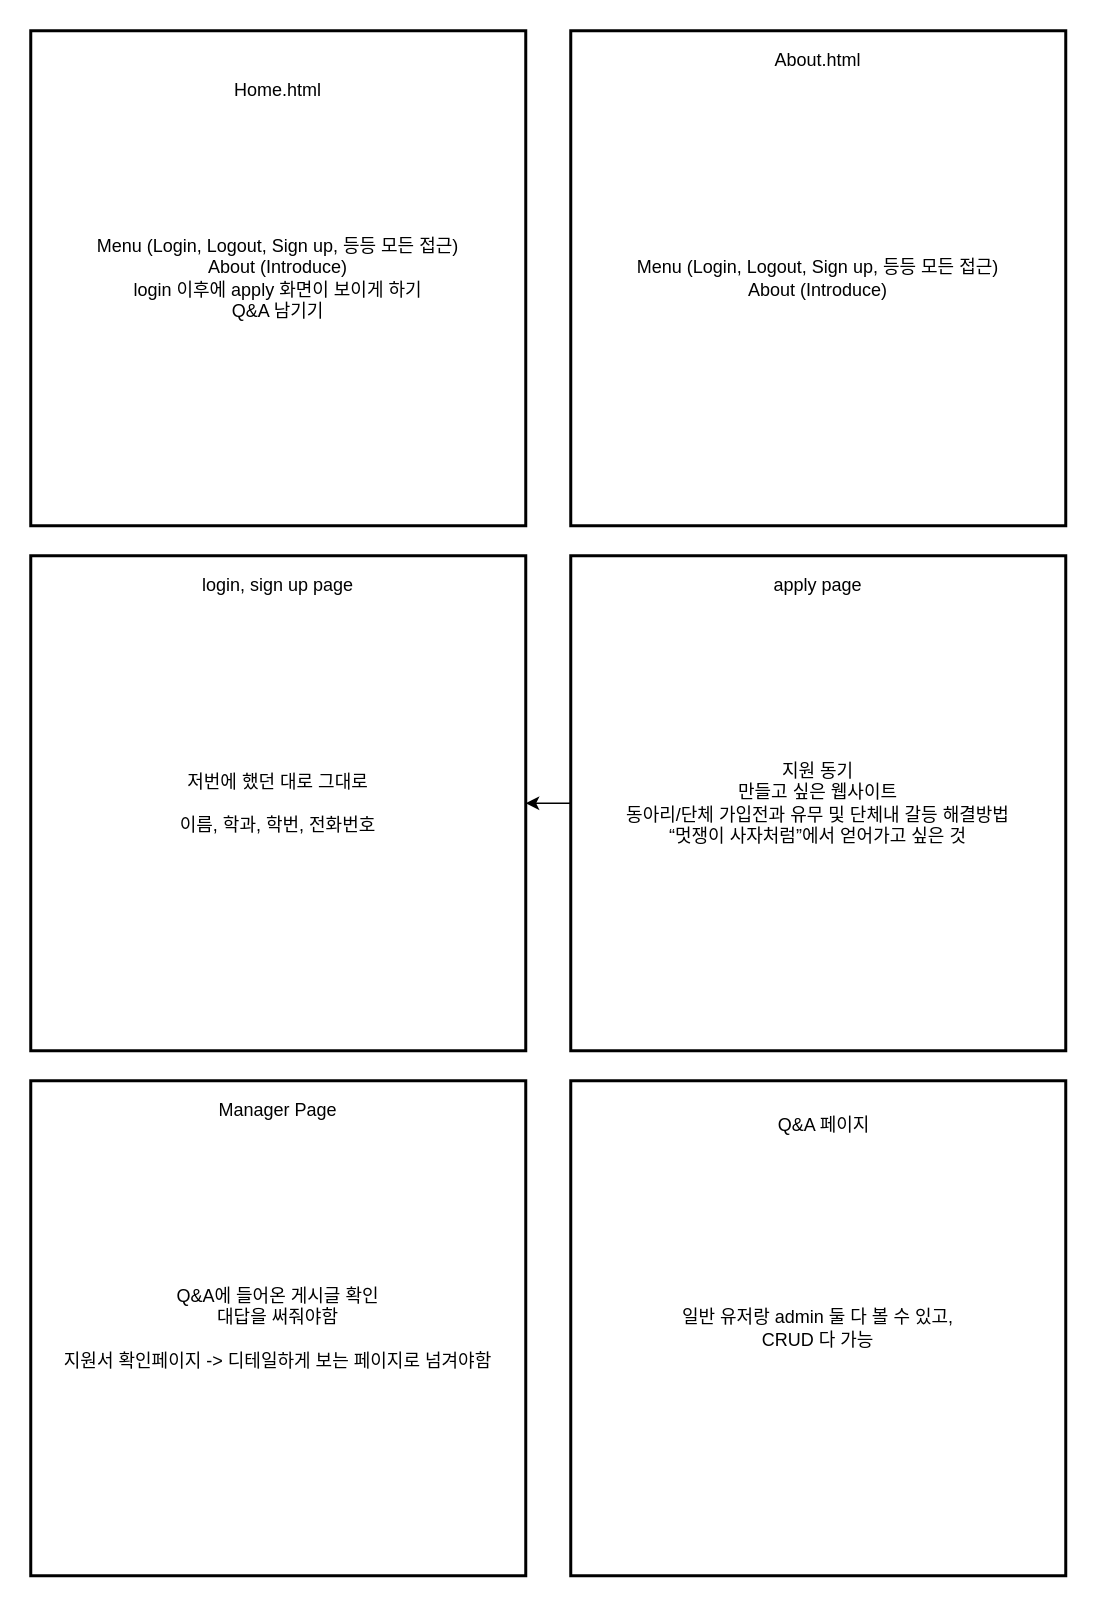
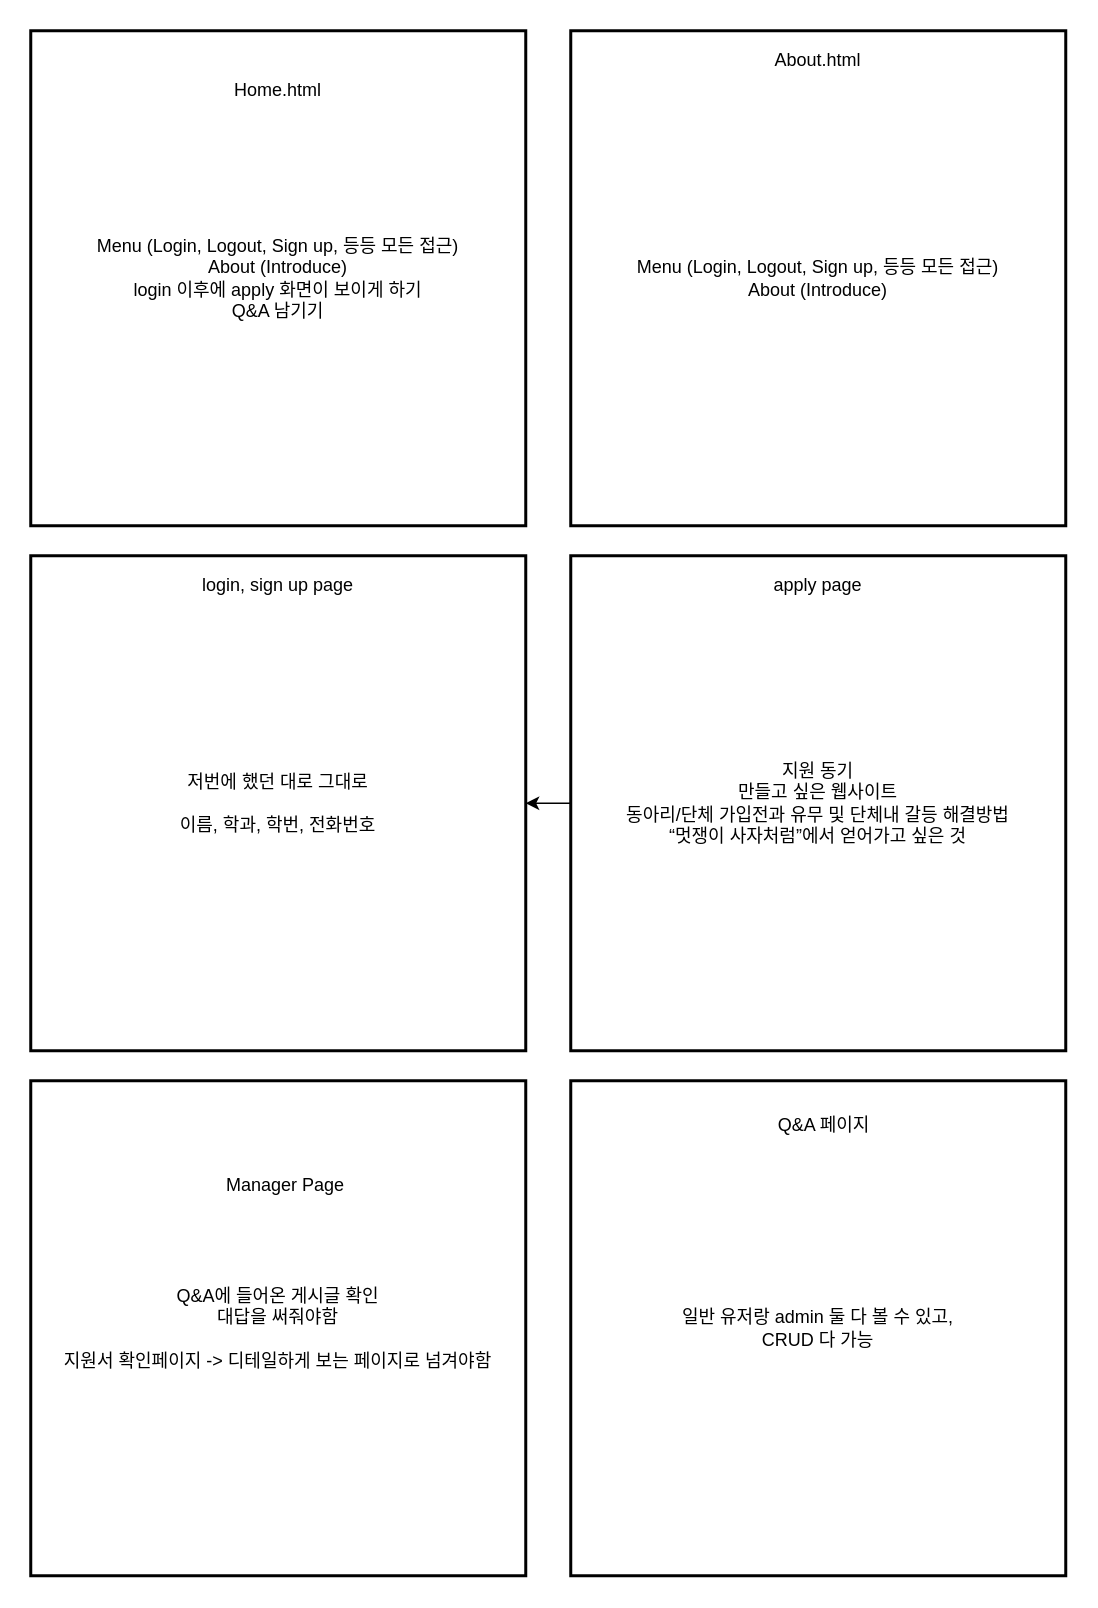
(278, 1111) -> (286, 1186)
